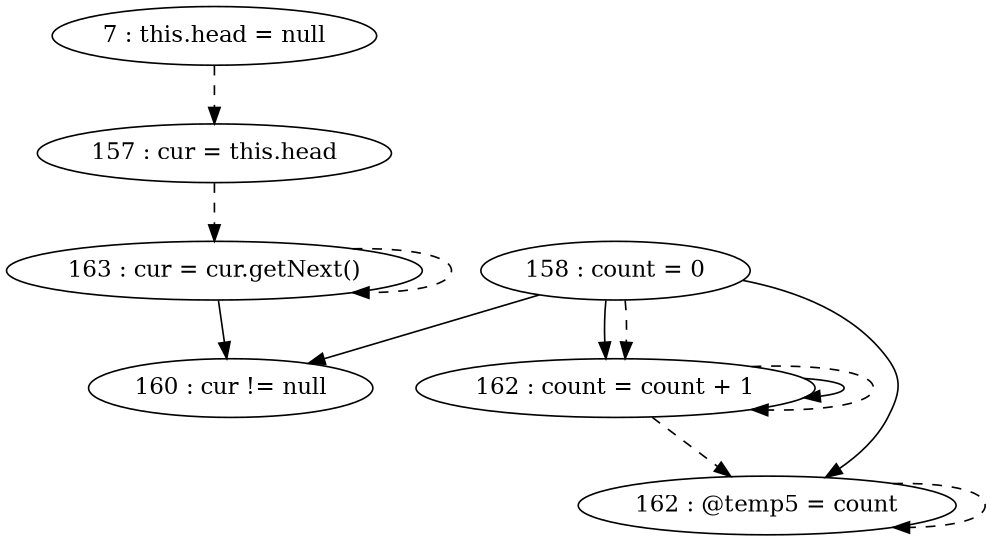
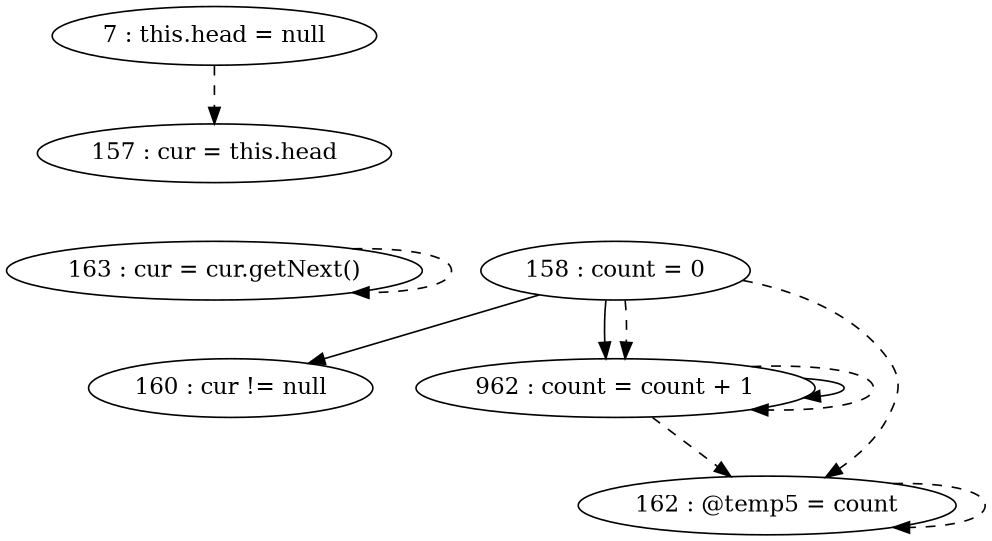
(214, 204) -> none
(221, 321) -> none
(877, 346) -> (877, 346)
(616, 388) -> (616, 388)
